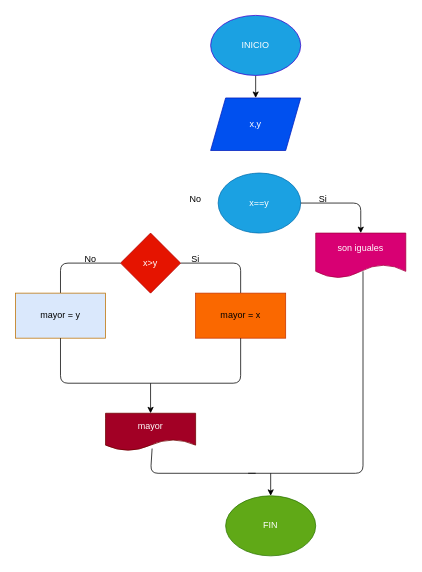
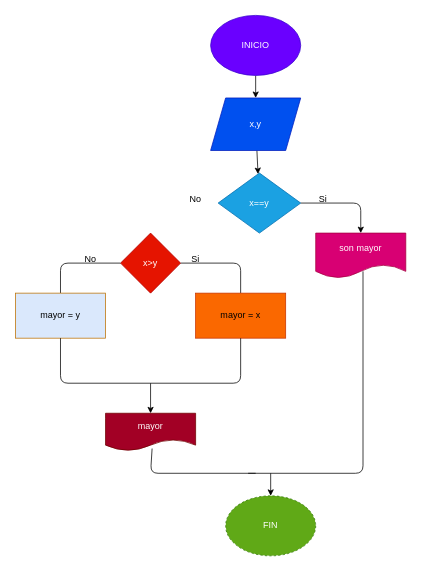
(255, 45) -> (255, 45)
none -> (257, 162)
(259, 203) -> (259, 203)
(360, 249) -> (360, 249)
(270, 525) -> (270, 525)
